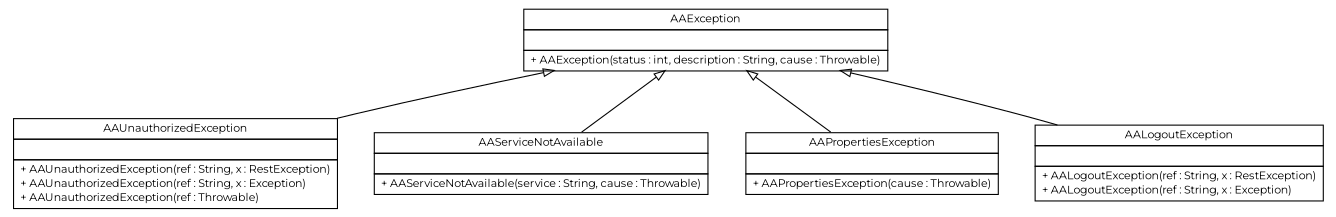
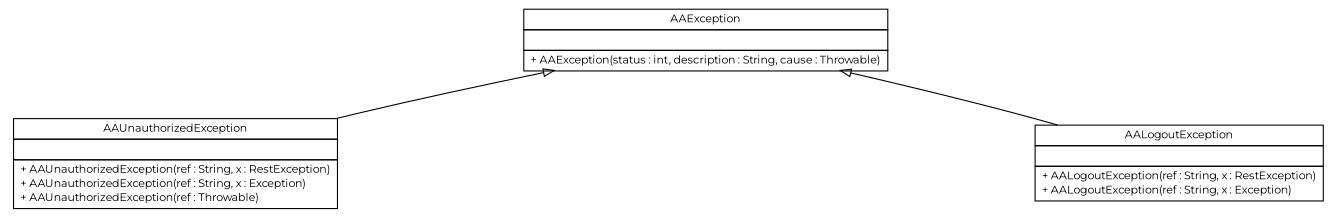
(541, 163) -> none
(872, 163) -> none
